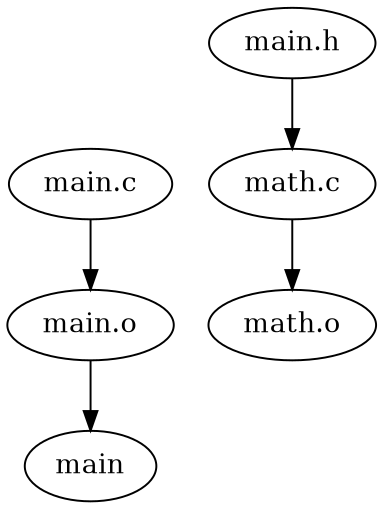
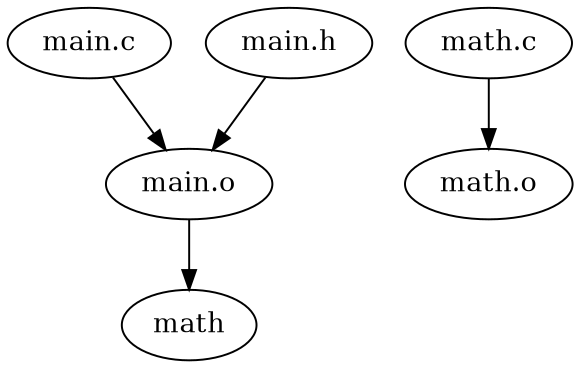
(292, 104) -> (245, 106)
(91, 466) -> (189, 325)
